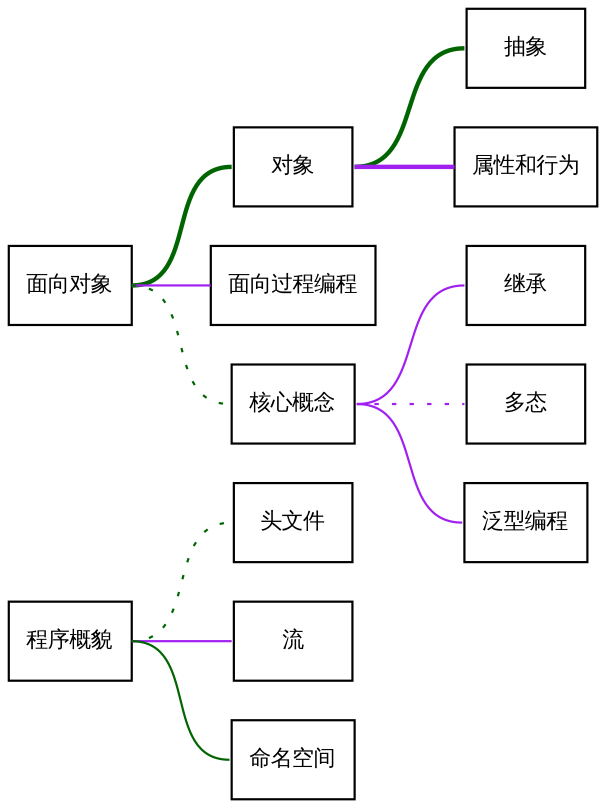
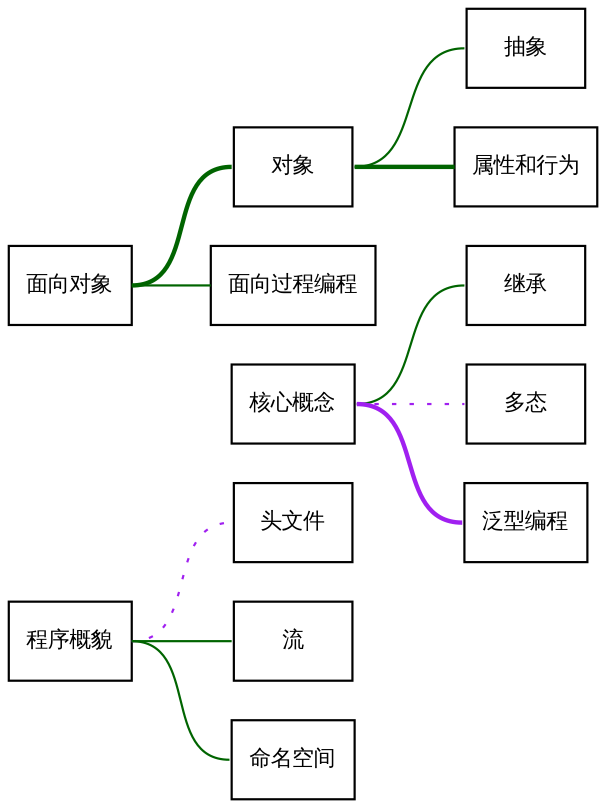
(410, 108) -> (410, 108)
(405, 167) -> (405, 167)
(171, 285) -> (171, 285)
(181, 345) -> none
(411, 345) -> (411, 345)
(410, 463) -> (410, 463)
(182, 582) -> (182, 582)
(182, 641) -> (182, 641)
